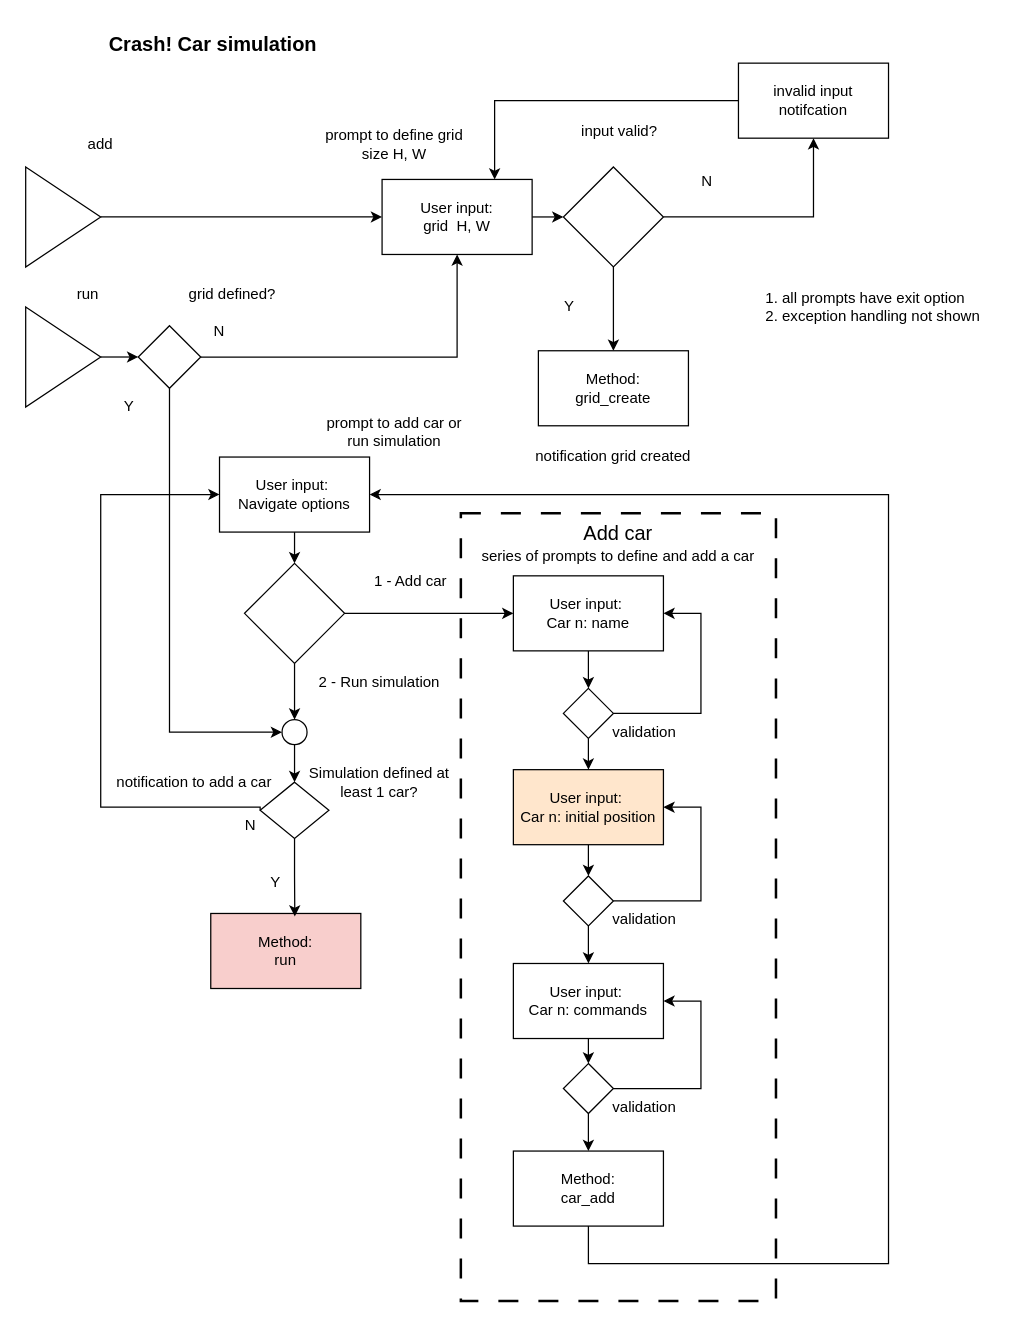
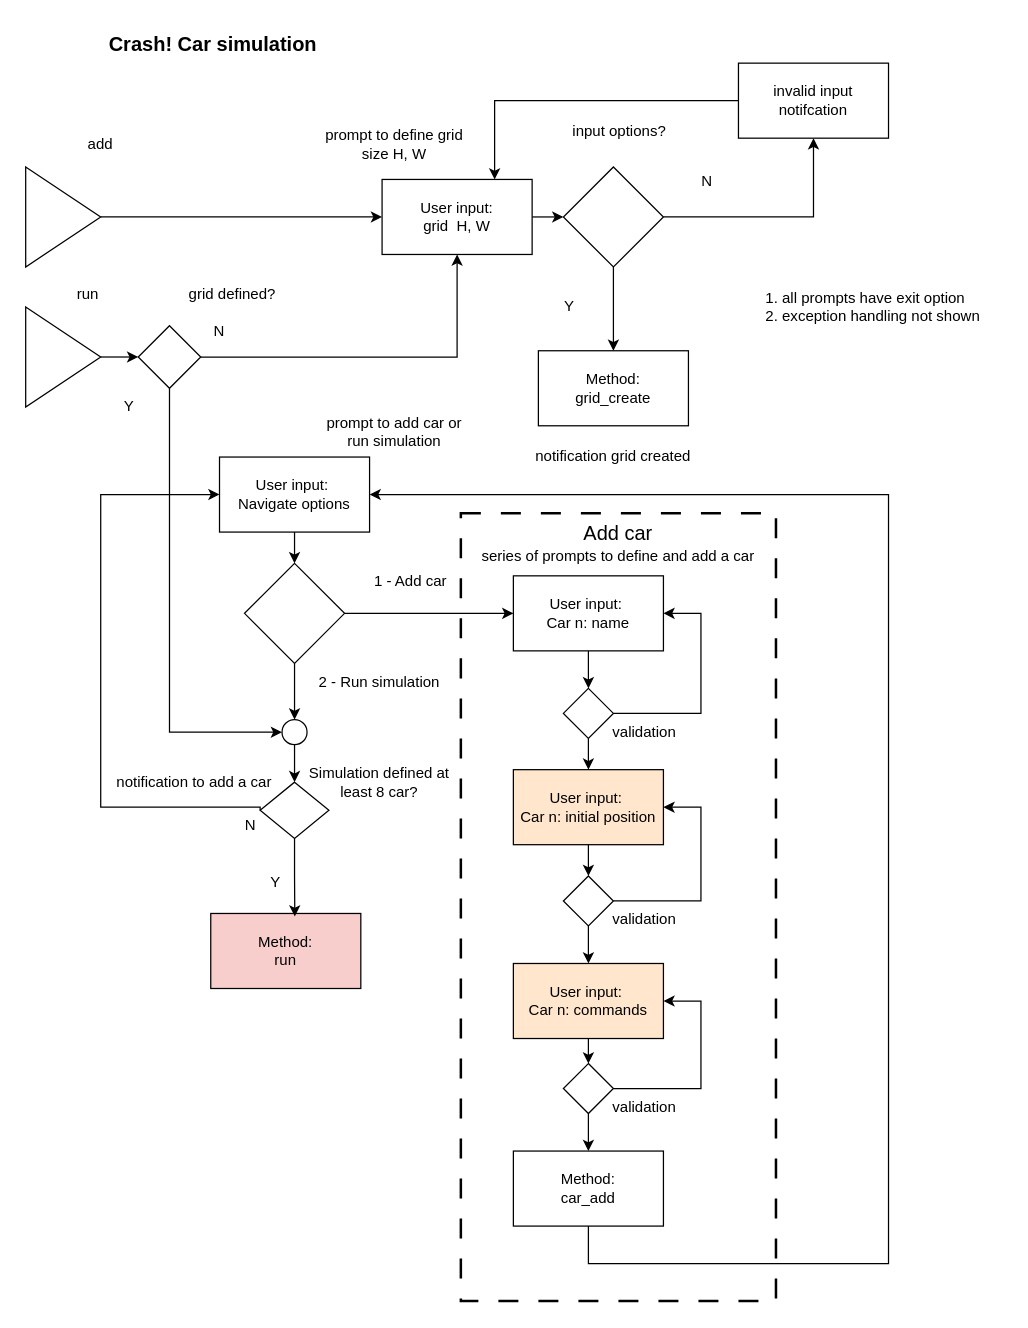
(619, 132) -> (619, 132)
(379, 782) -> (379, 782)
(588, 1001) -> (588, 1001)
